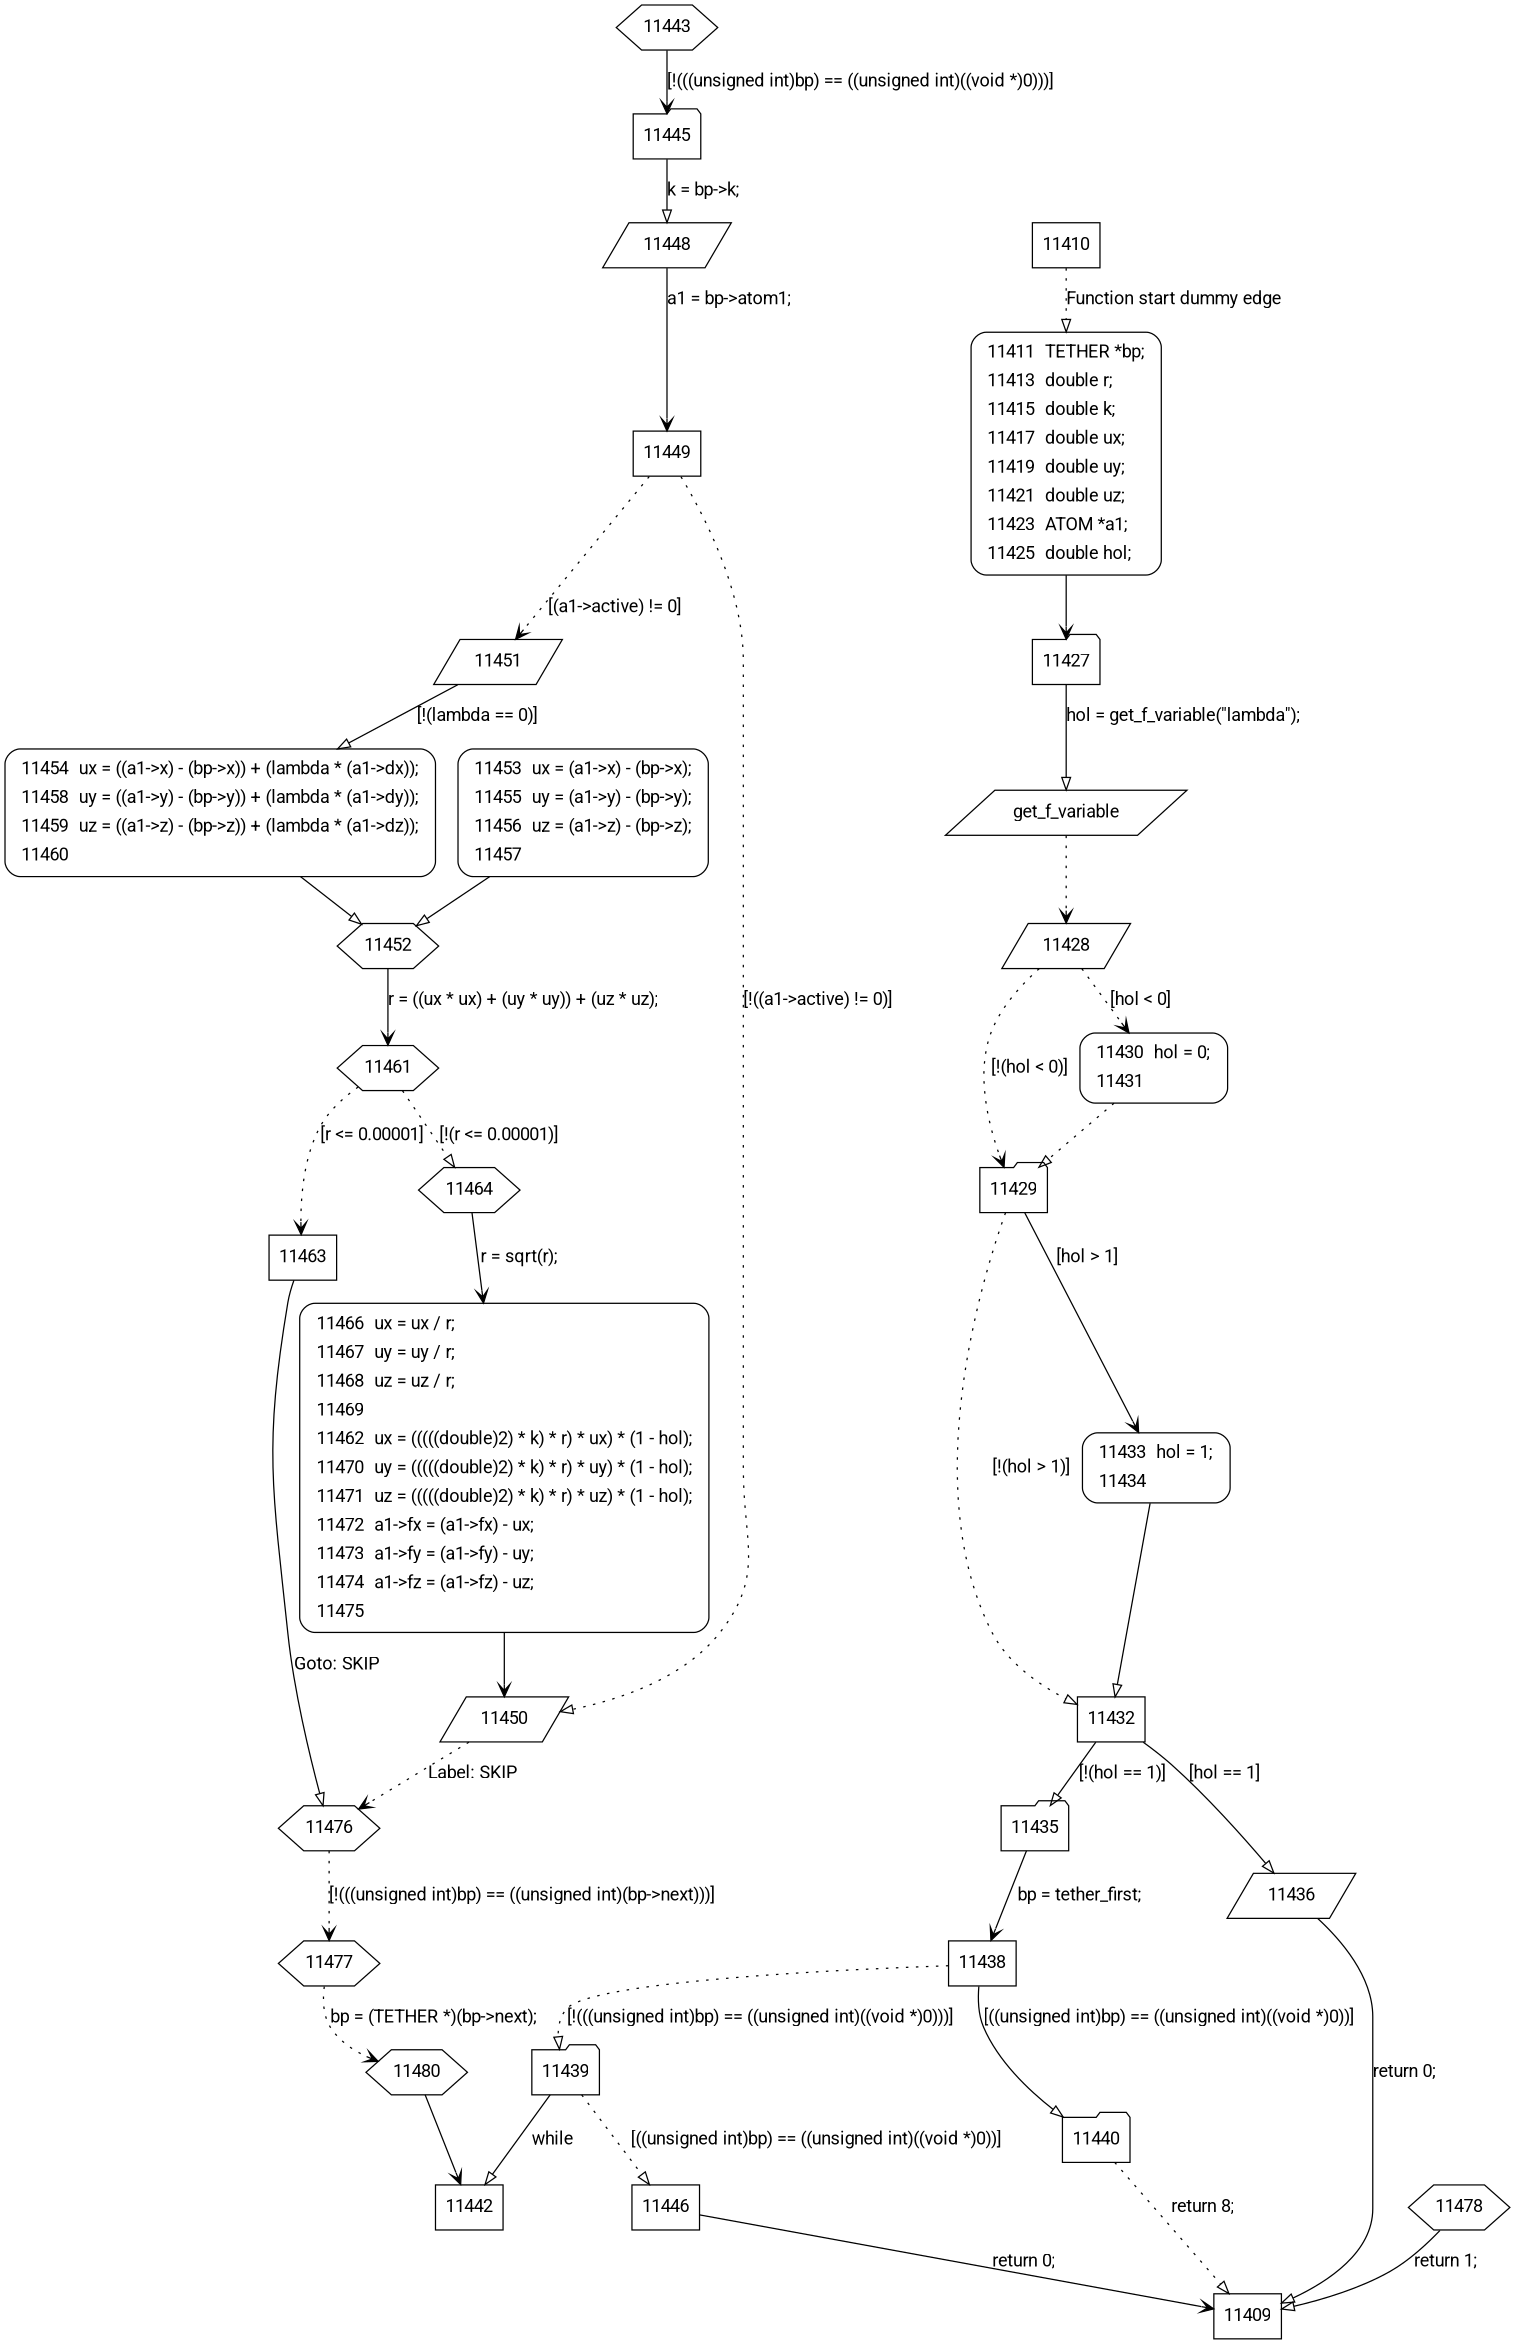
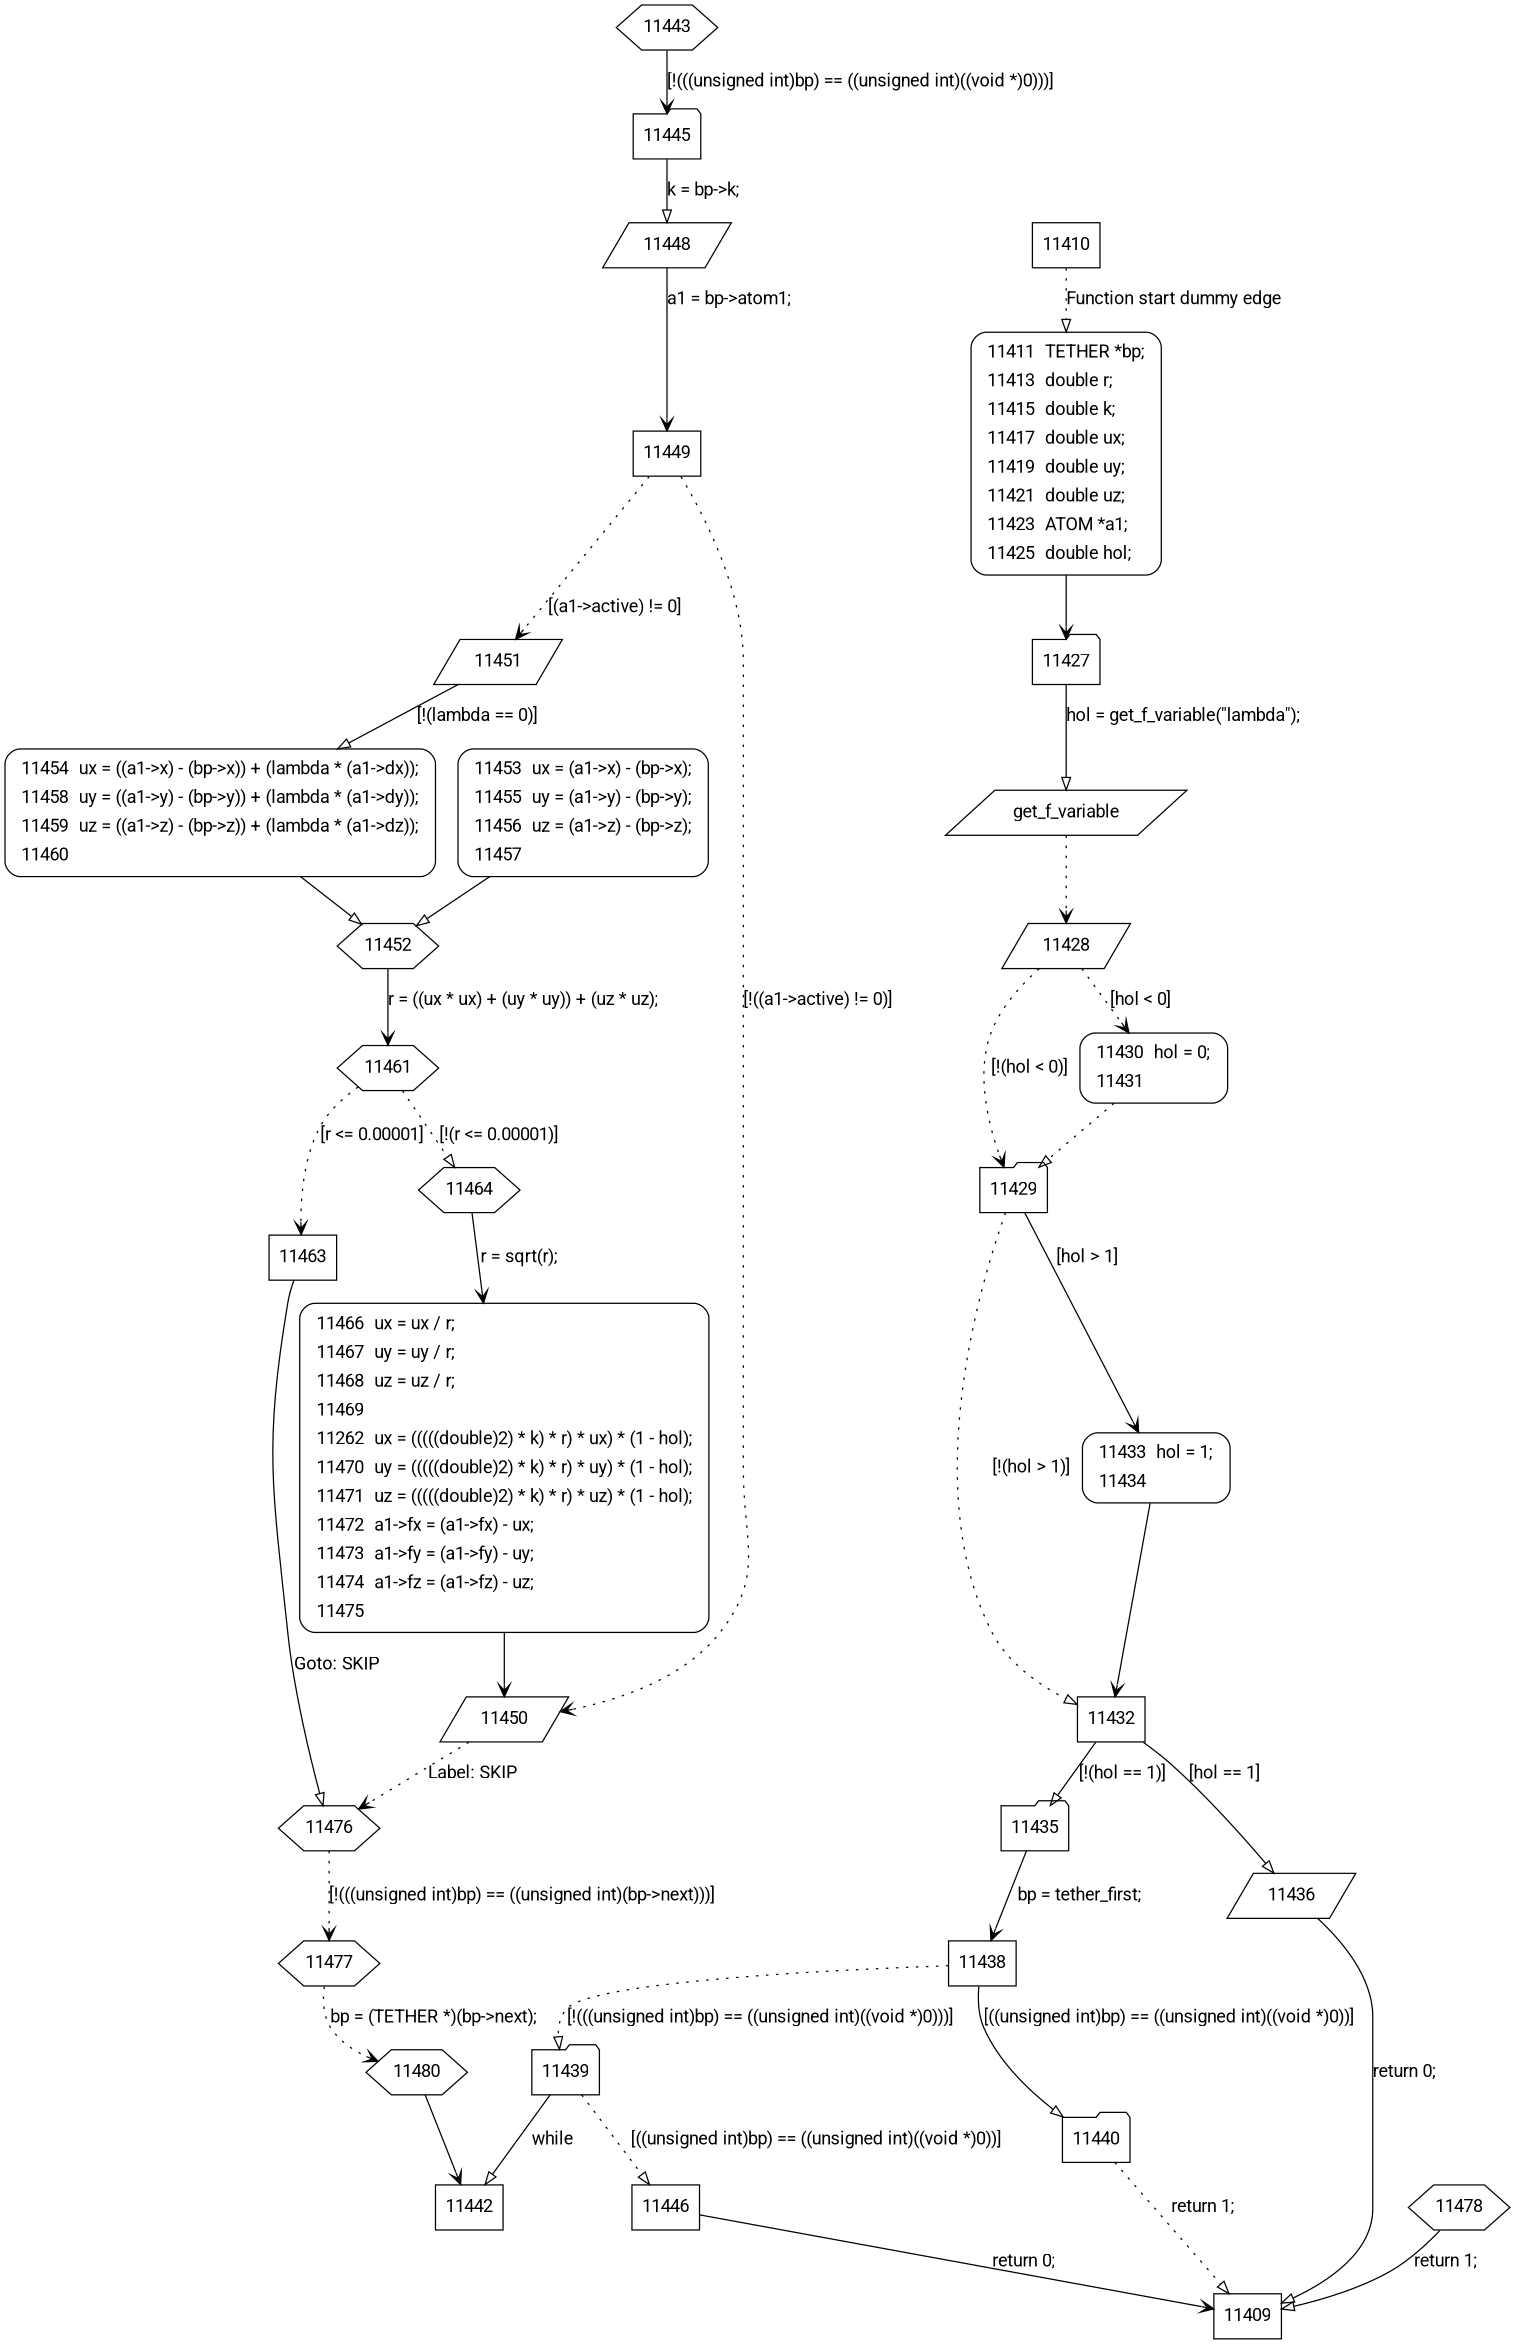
(743, 1136) -> (743, 1136)
(340, 1439) -> (340, 1439)
(1134, 1594) -> (1134, 1594)
(1203, 2207) -> (1203, 2207)
